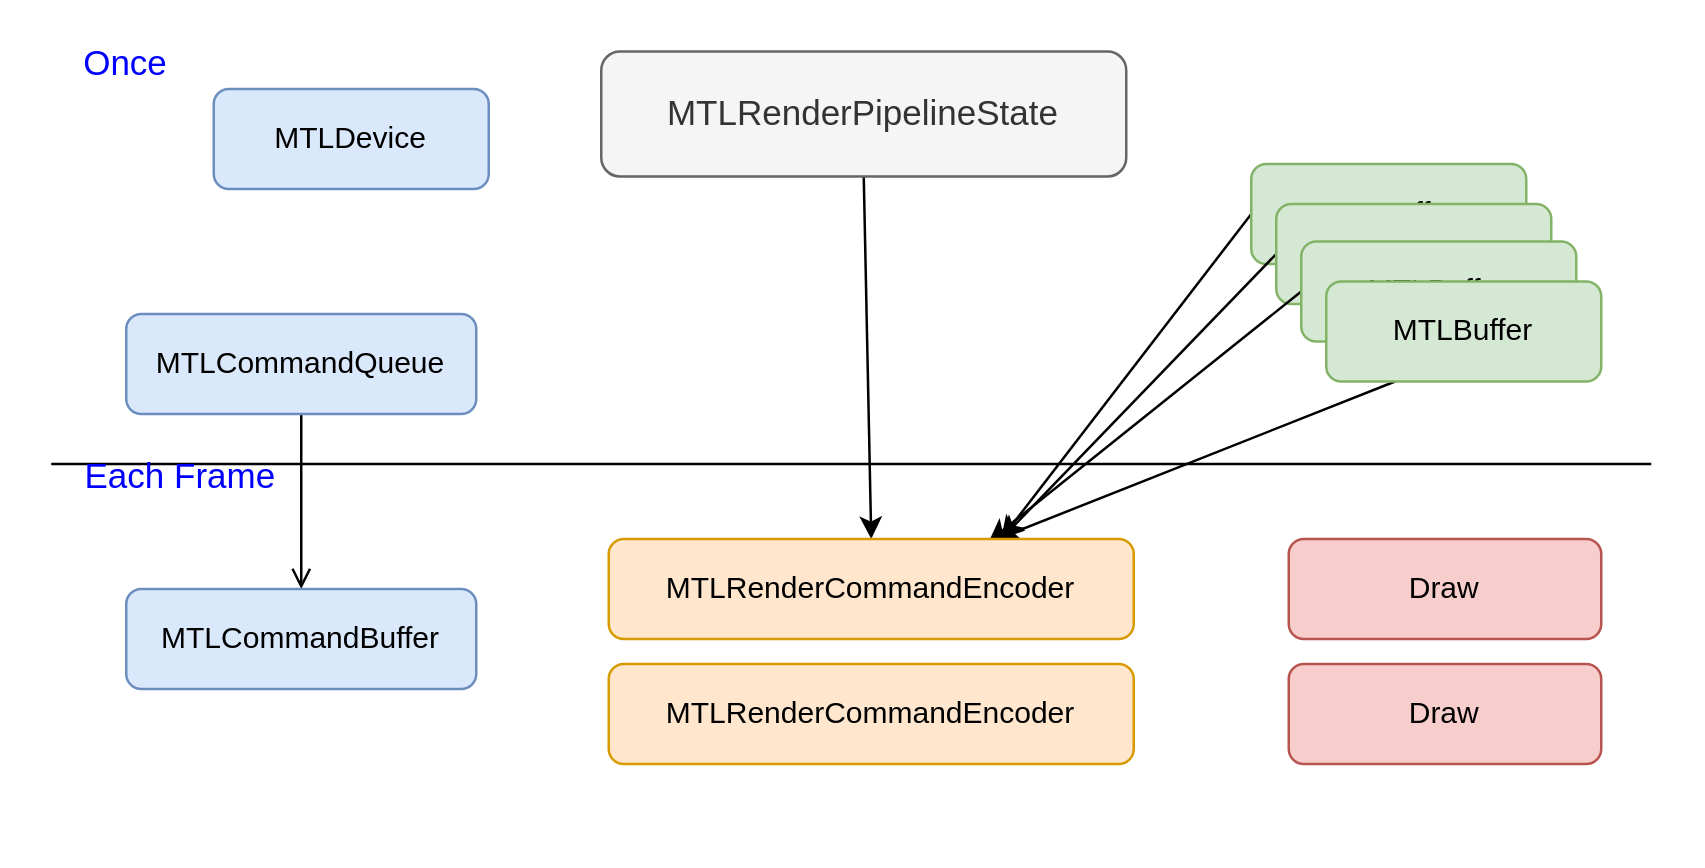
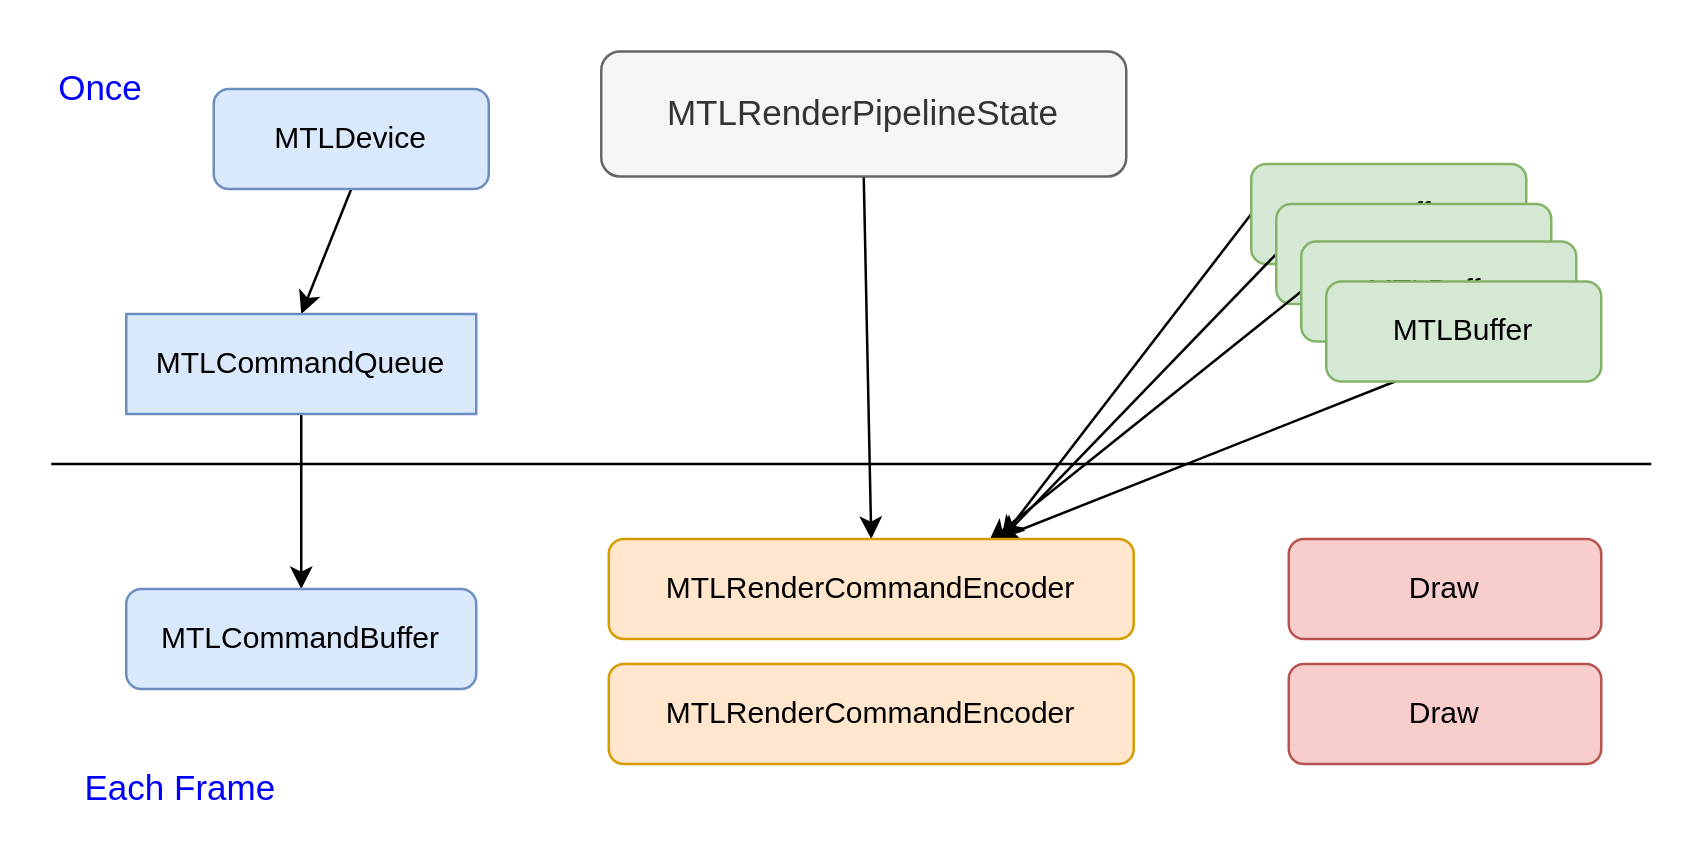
(126, 64) -> (101, 89)
none -> (329, 244)
(301, 364) -> (301, 364)
(176, 476) -> (176, 789)
(301, 575) -> (301, 571)
